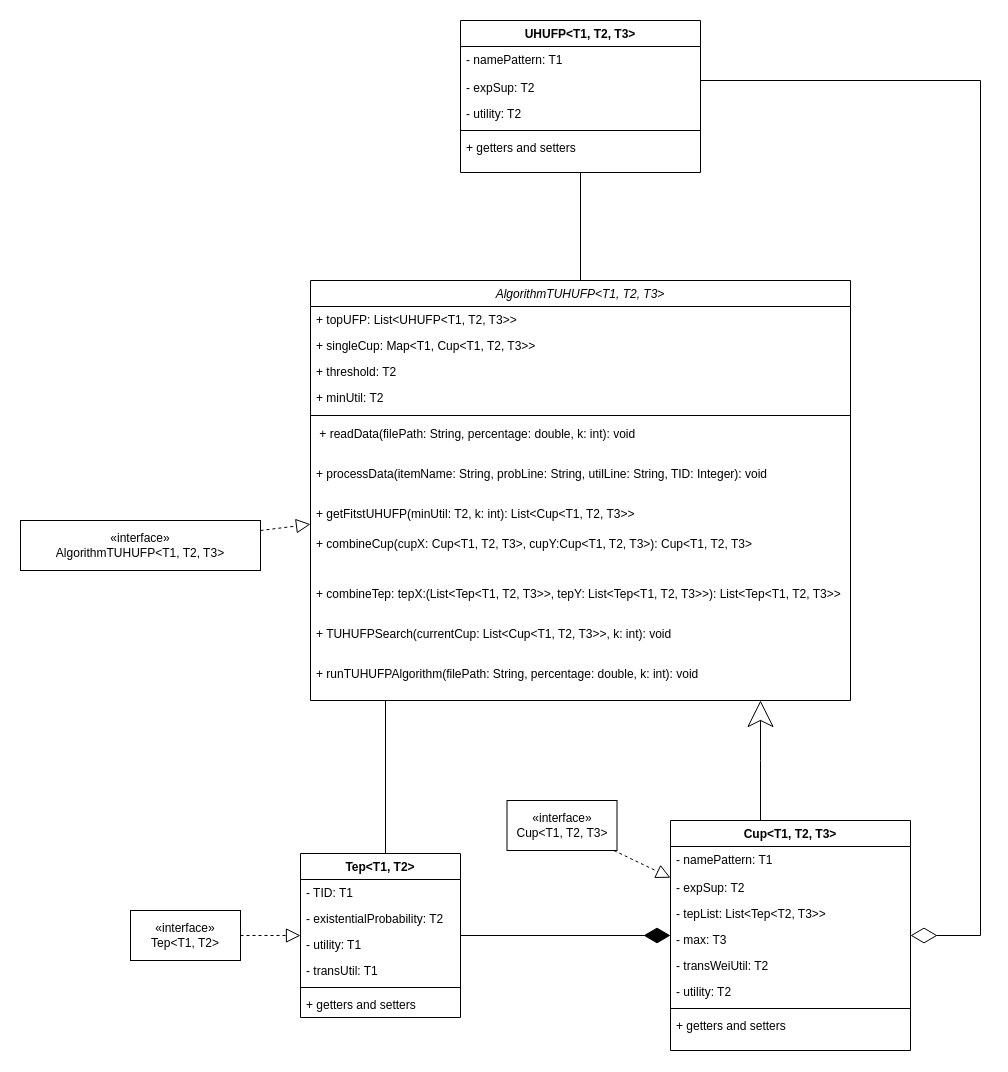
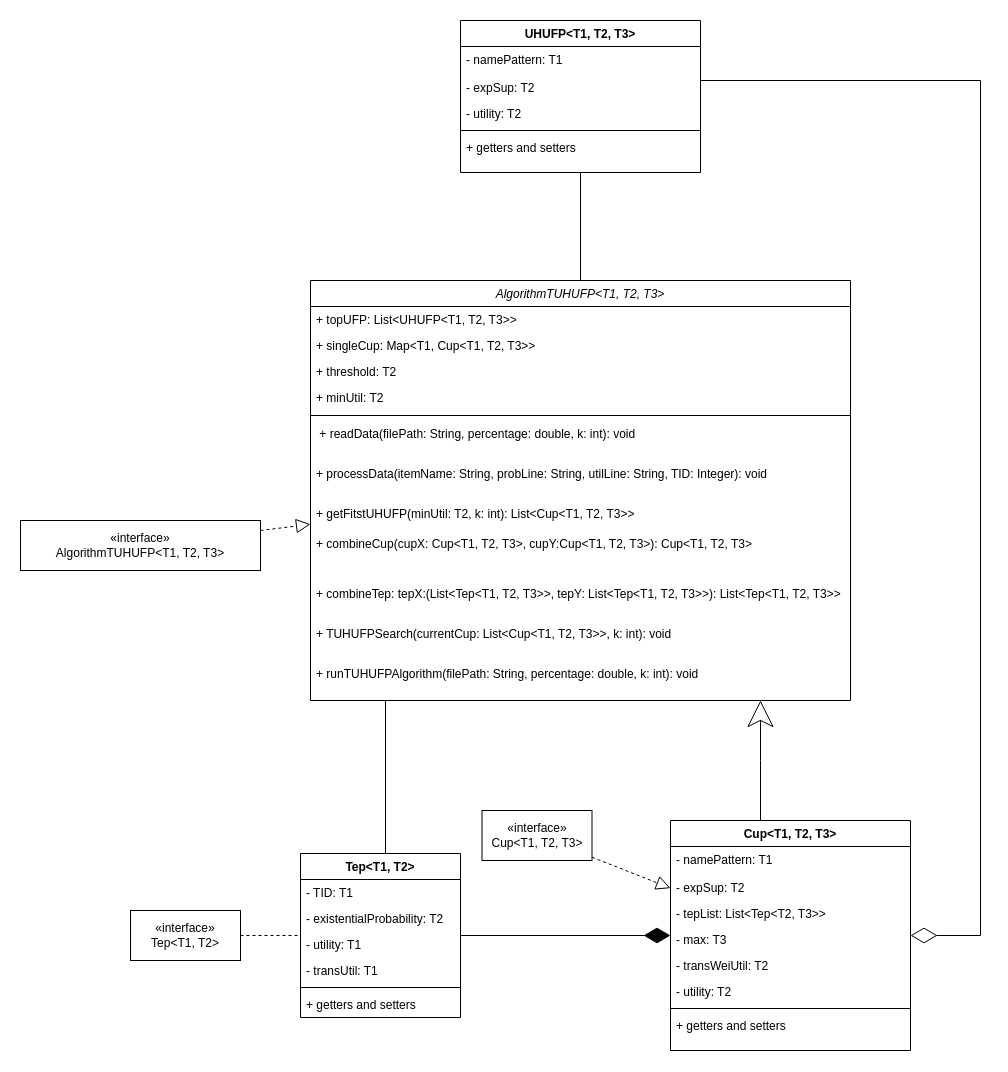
(562, 826) -> (537, 836)
(285, 936) -> (291, 936)
